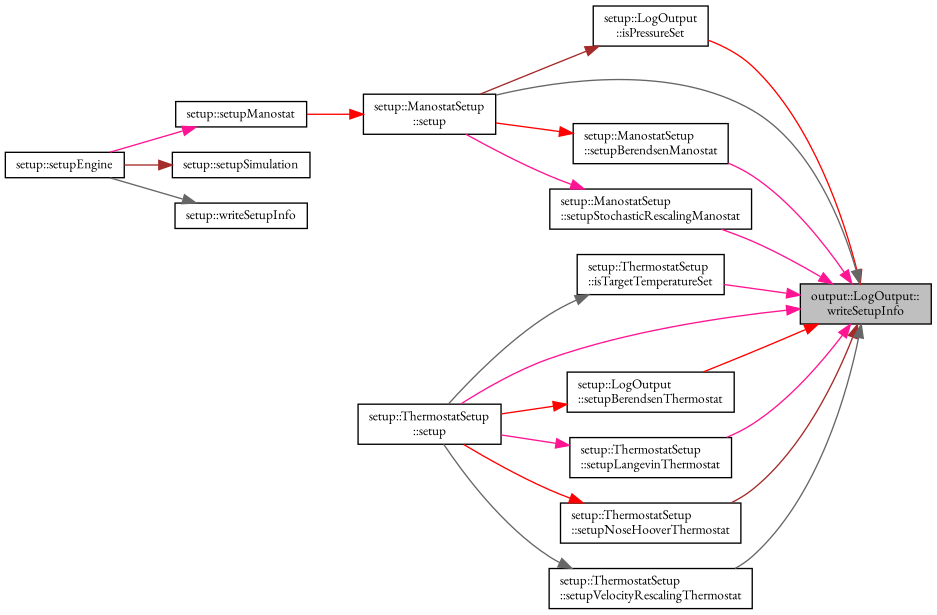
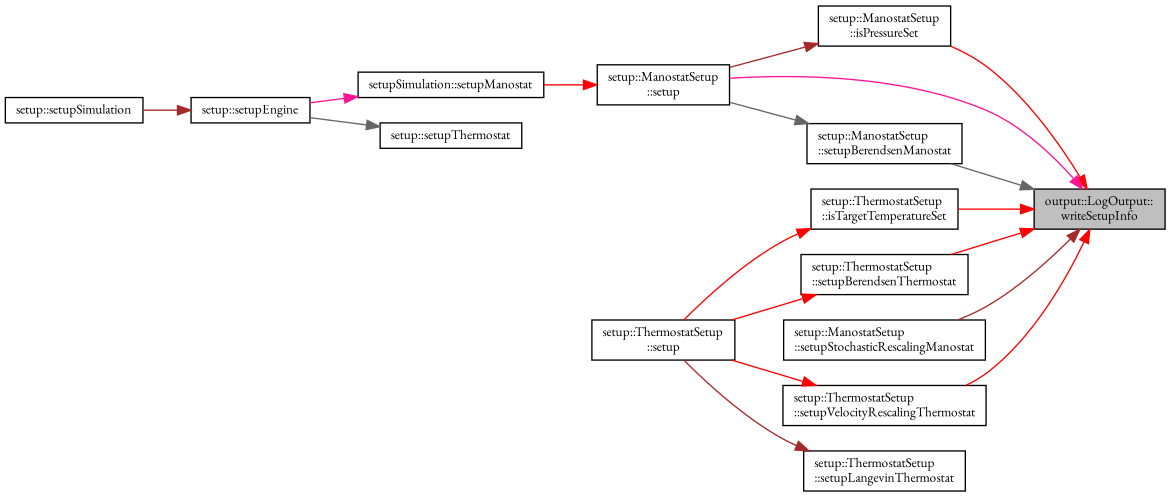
(651, 26) -> (885, 26)
(722, 96) -> (915, 89)
(241, 114) -> (451, 85)
(528, 127) -> (763, 111)
(518, 161) -> none
(141, 165) -> (160, 110)
(793, 210) -> (986, 174)
(241, 216) -> (451, 136)
(772, 250) -> (1018, 285)
(755, 289) -> (989, 209)
(618, 339) -> none
(507, 346) -> (737, 272)
(651, 392) -> (885, 275)
(791, 394) -> none
(529, 439) -> (737, 408)
(817, 465) -> (1035, 323)
(495, 510) -> (767, 371)
(651, 523) -> none
